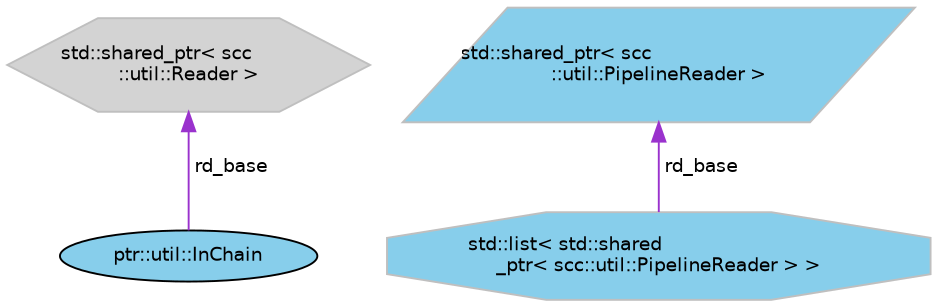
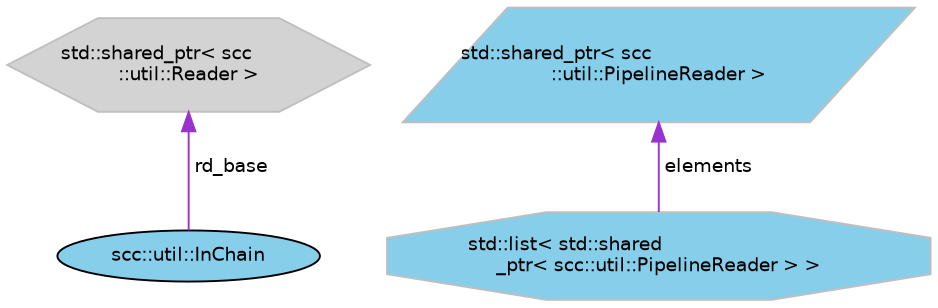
(699, 167) -> (706, 167)
(189, 256) -> (189, 256)
